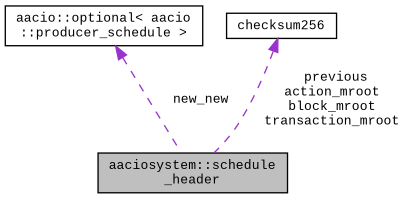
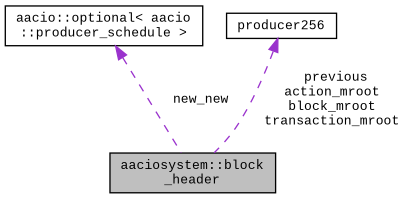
(282, 26) -> (282, 26)
(193, 173) -> (193, 173)
